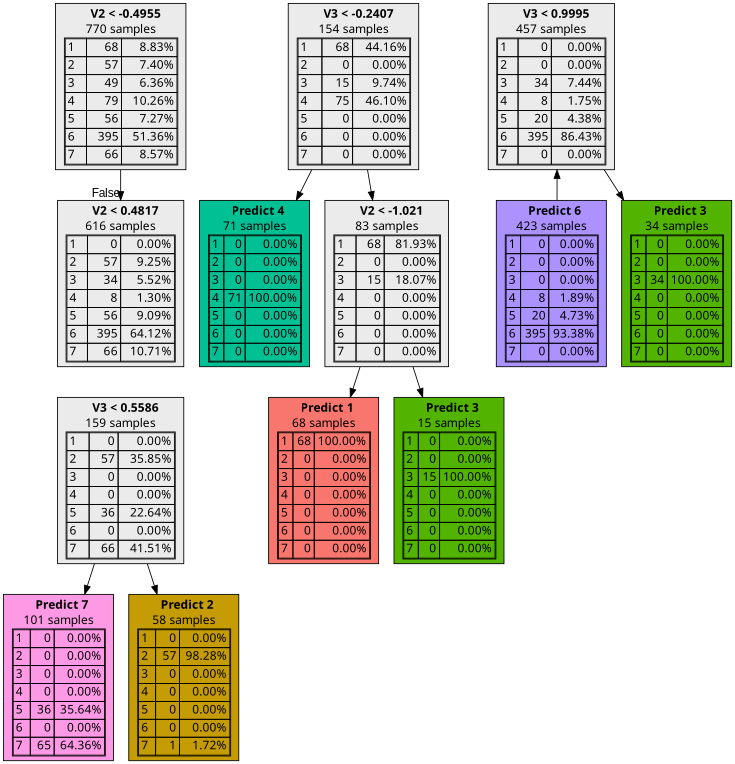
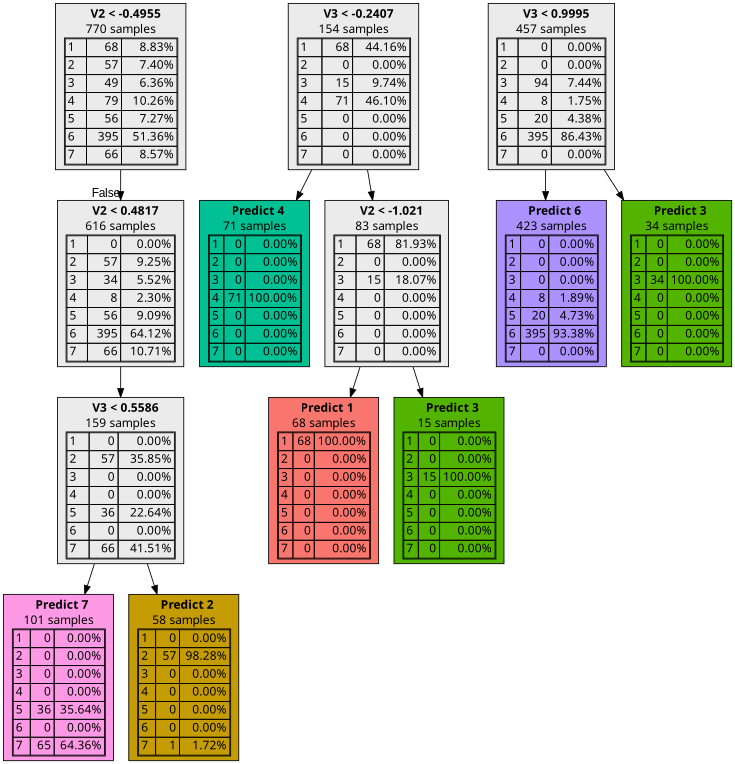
(542, 83) -> (542, 83)
(343, 101) -> (343, 101)
(557, 189) -> (546, 181)
(154, 298) -> (154, 298)
none -> (121, 378)
